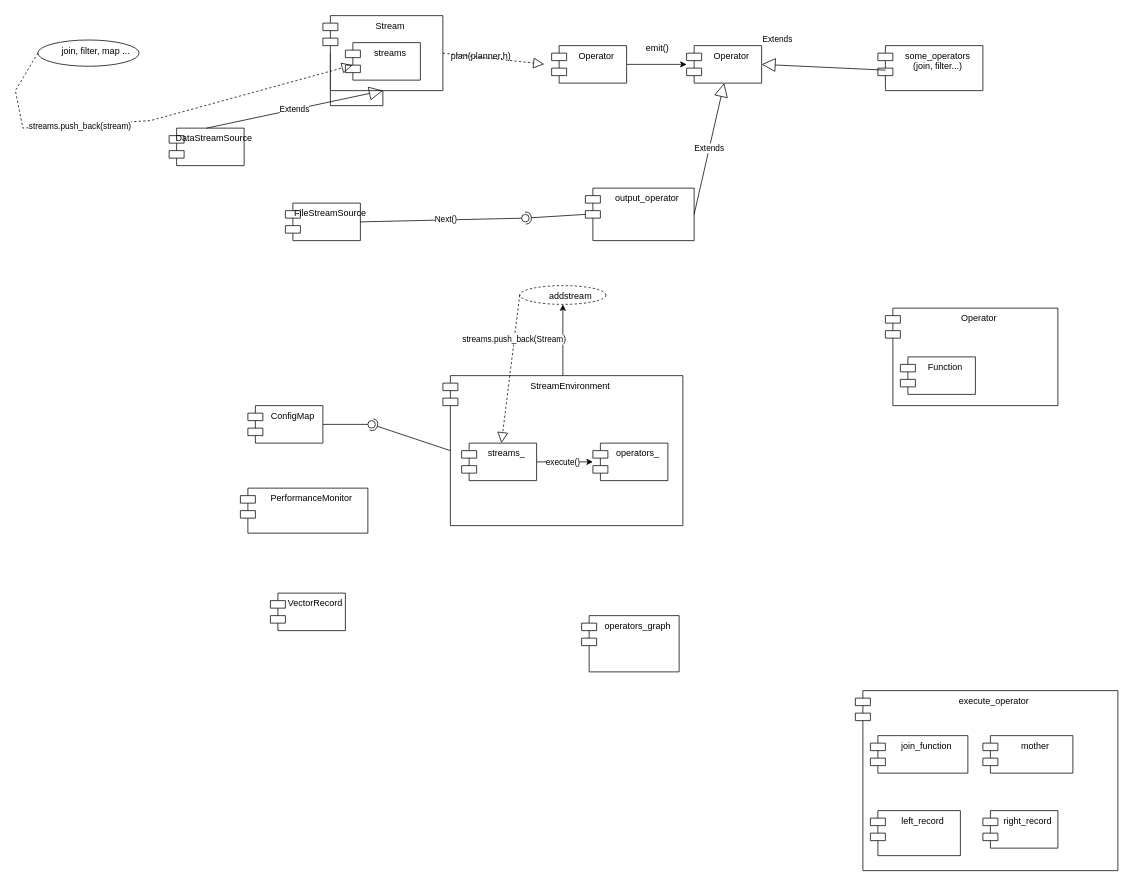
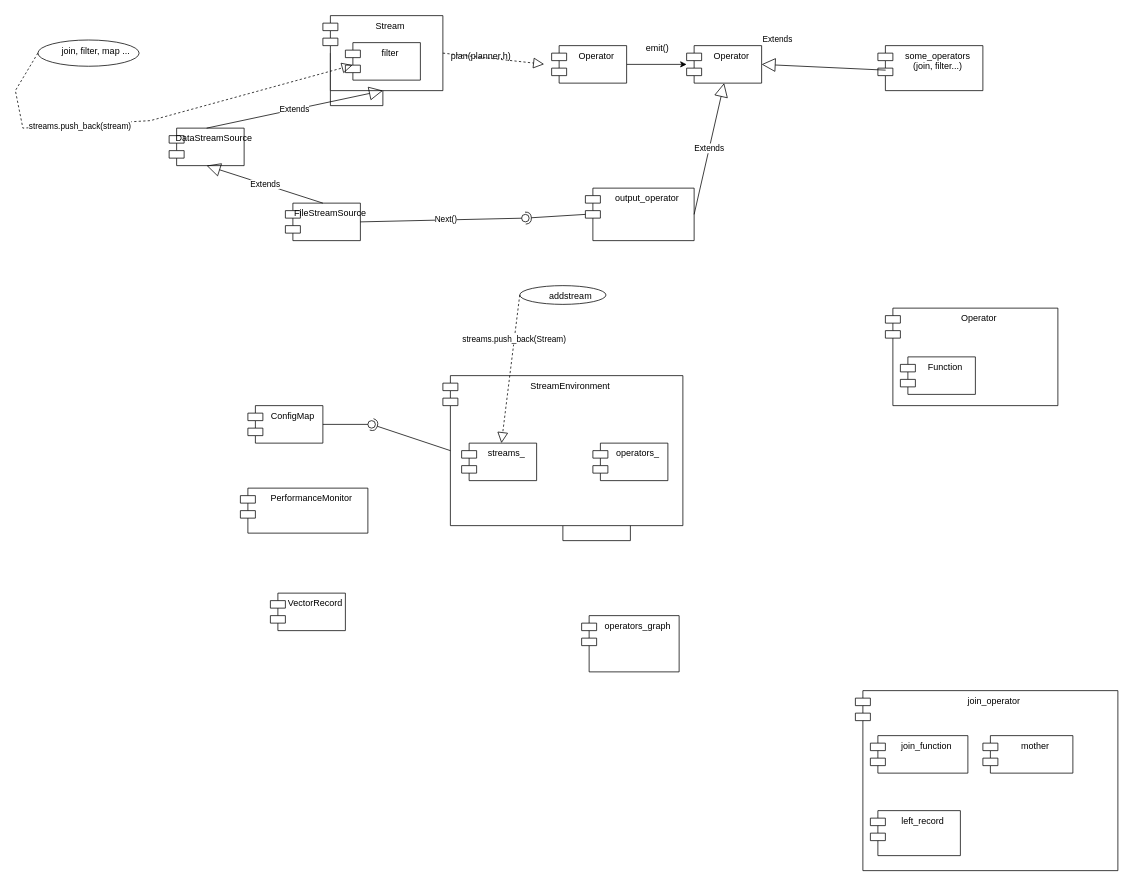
(390, 53) -> (390, 53)
none -> (271, 186)
(563, 295) -> (563, 295)
(563, 311) -> (597, 540)
(566, 462) -> none
(994, 701) -> (994, 701)
(1020, 829) -> none
